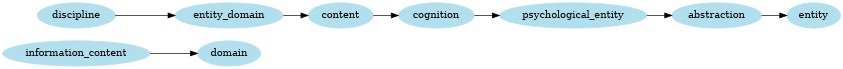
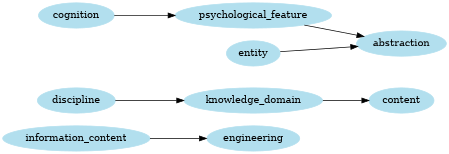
(229, 15) -> (253, 100)
(382, 15) -> none
(573, 15) -> (253, 15)
(771, 15) -> (315, 49)
(229, 53) -> (253, 138)
